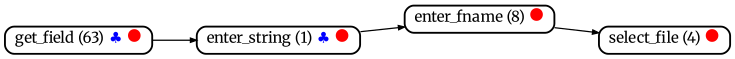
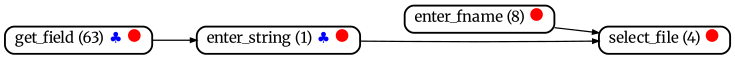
(379, 30) -> (476, 42)
